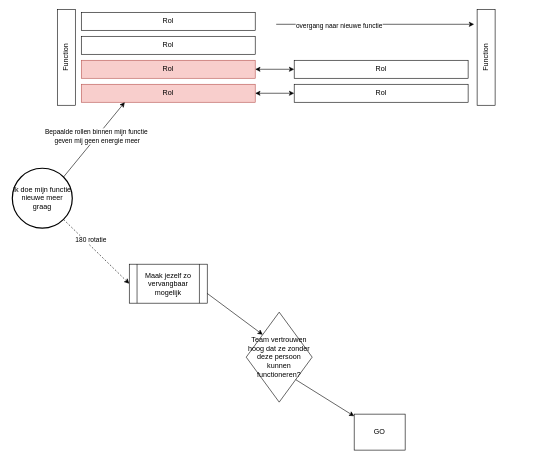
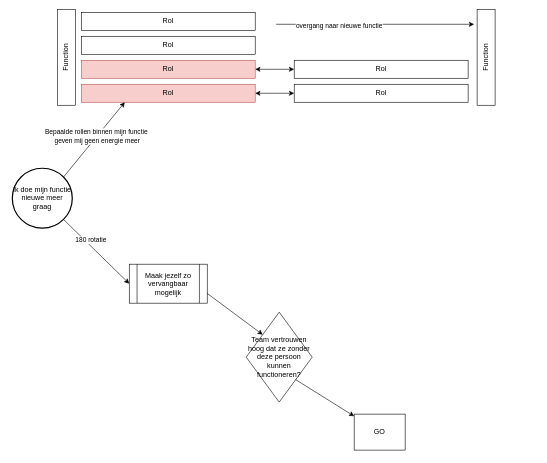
(107, 262) -> (107, 262)
